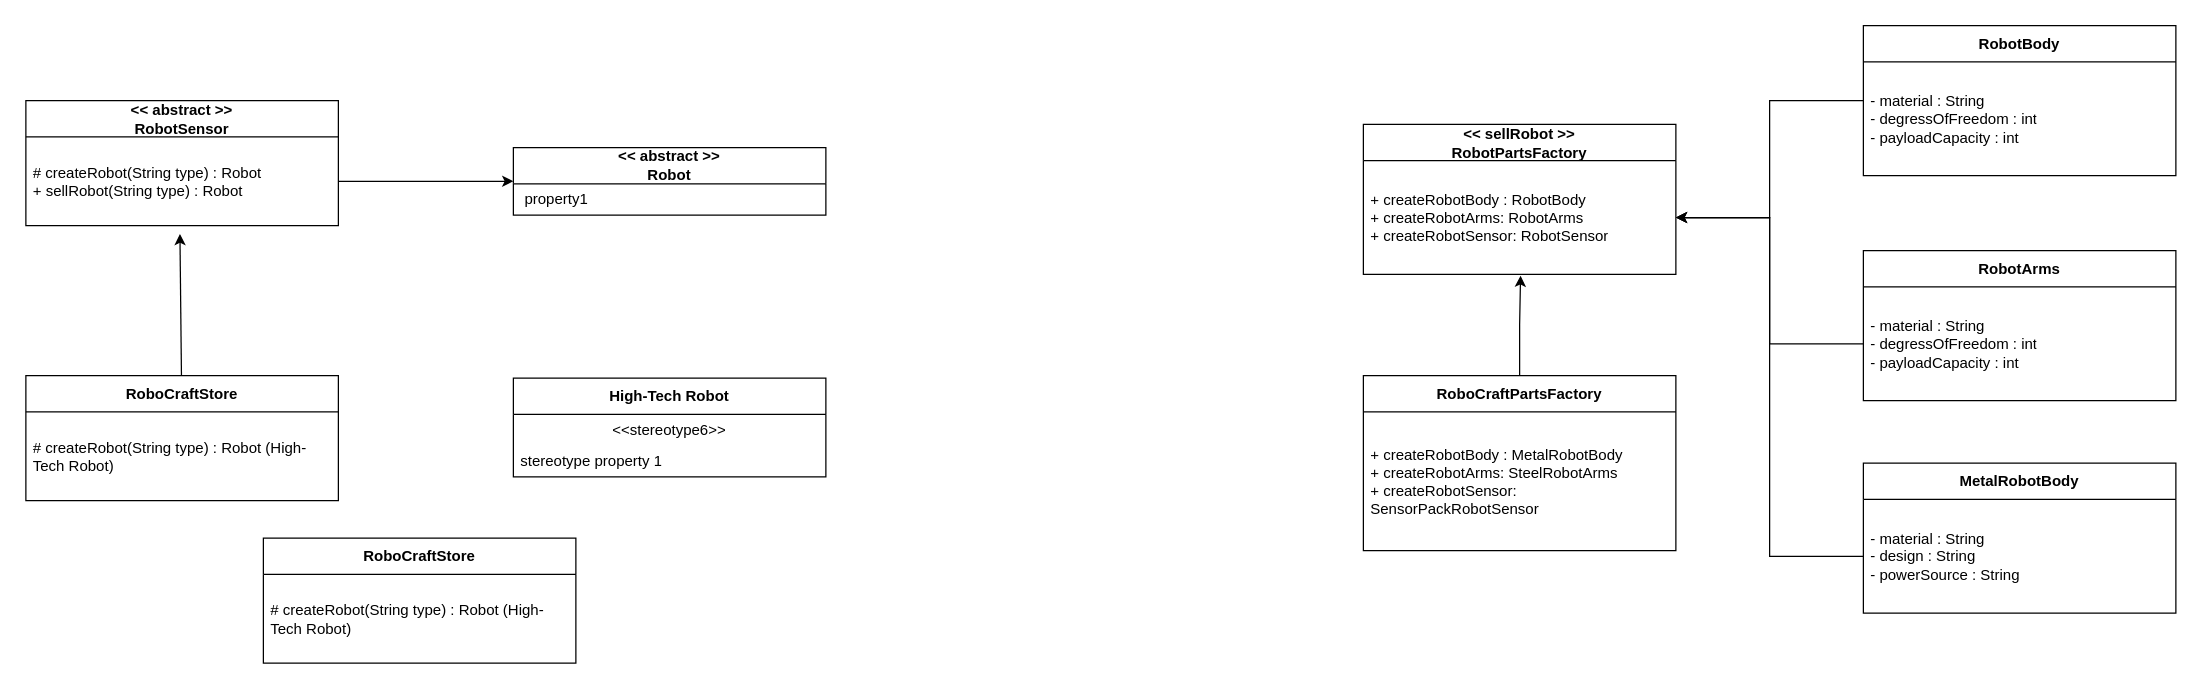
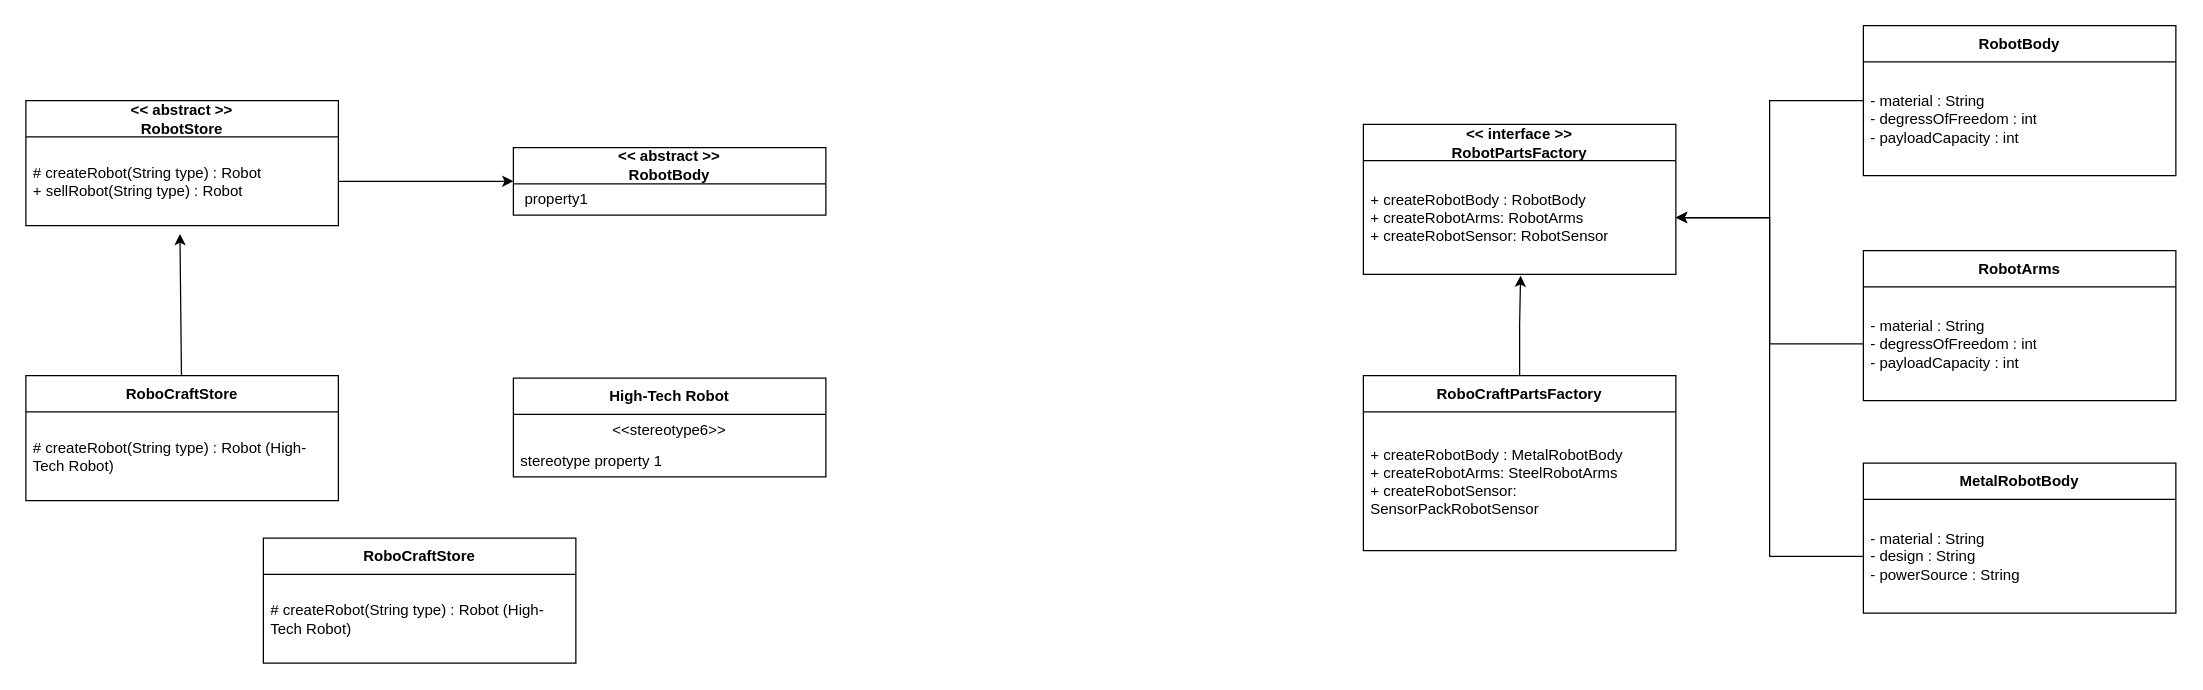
(182, 119) -> (182, 119)
(1519, 143) -> (1519, 143)
(669, 166) -> (669, 166)
